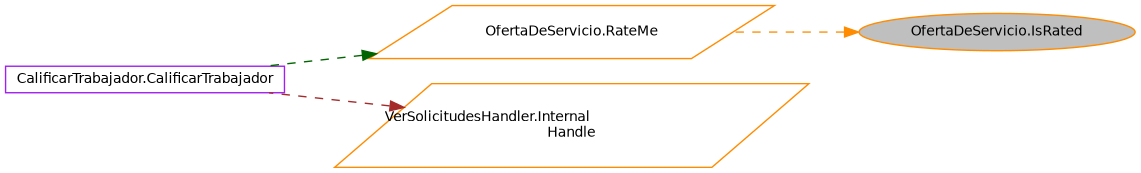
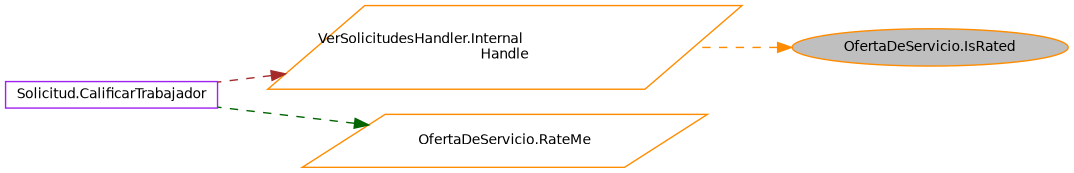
(789, 32) -> (736, 47)
(145, 79) -> (112, 95)
